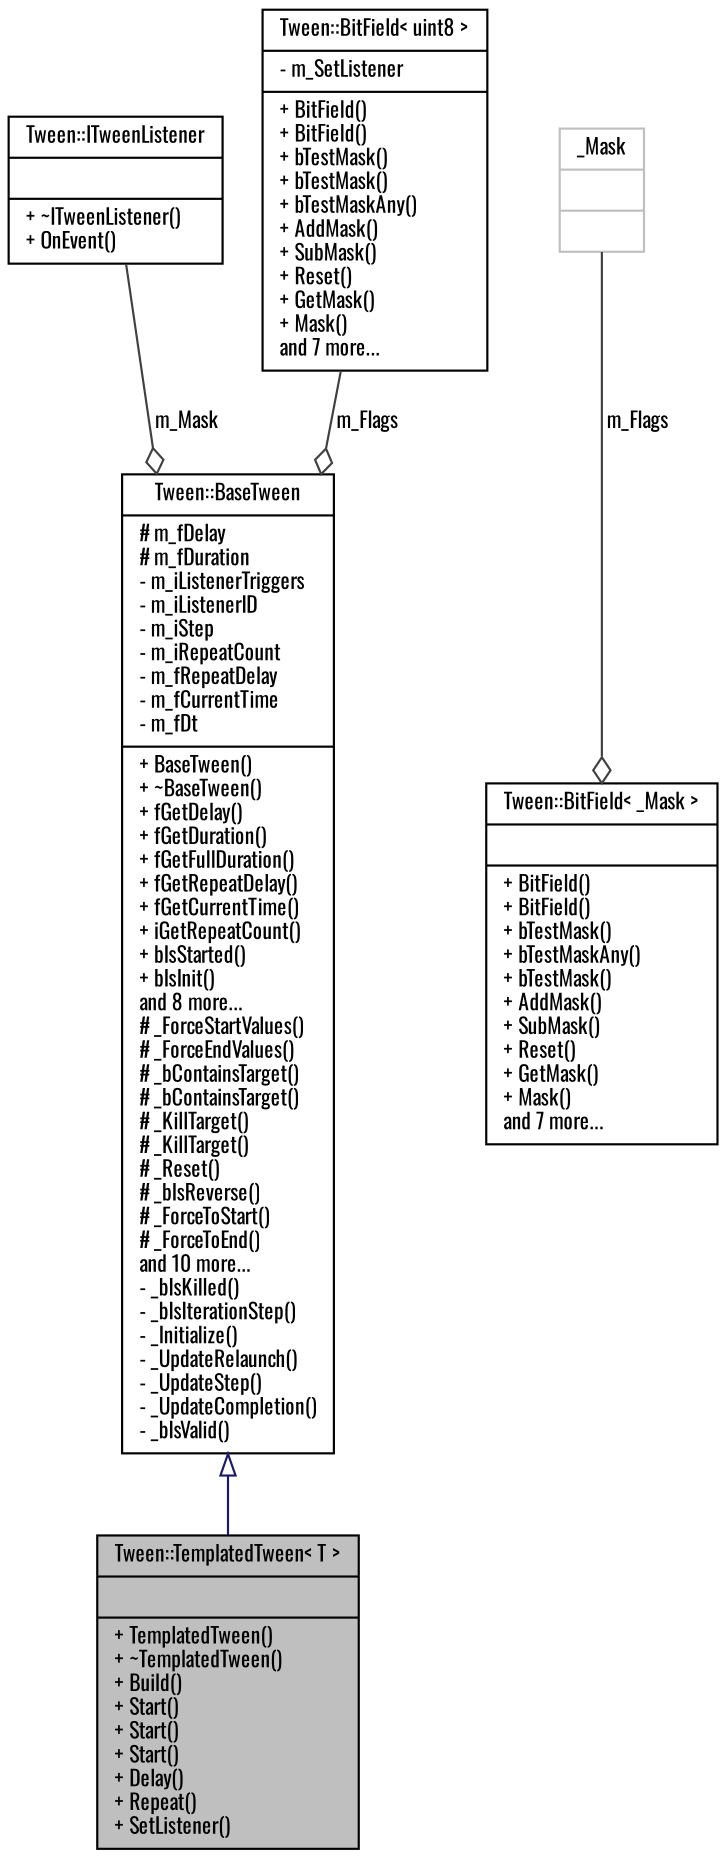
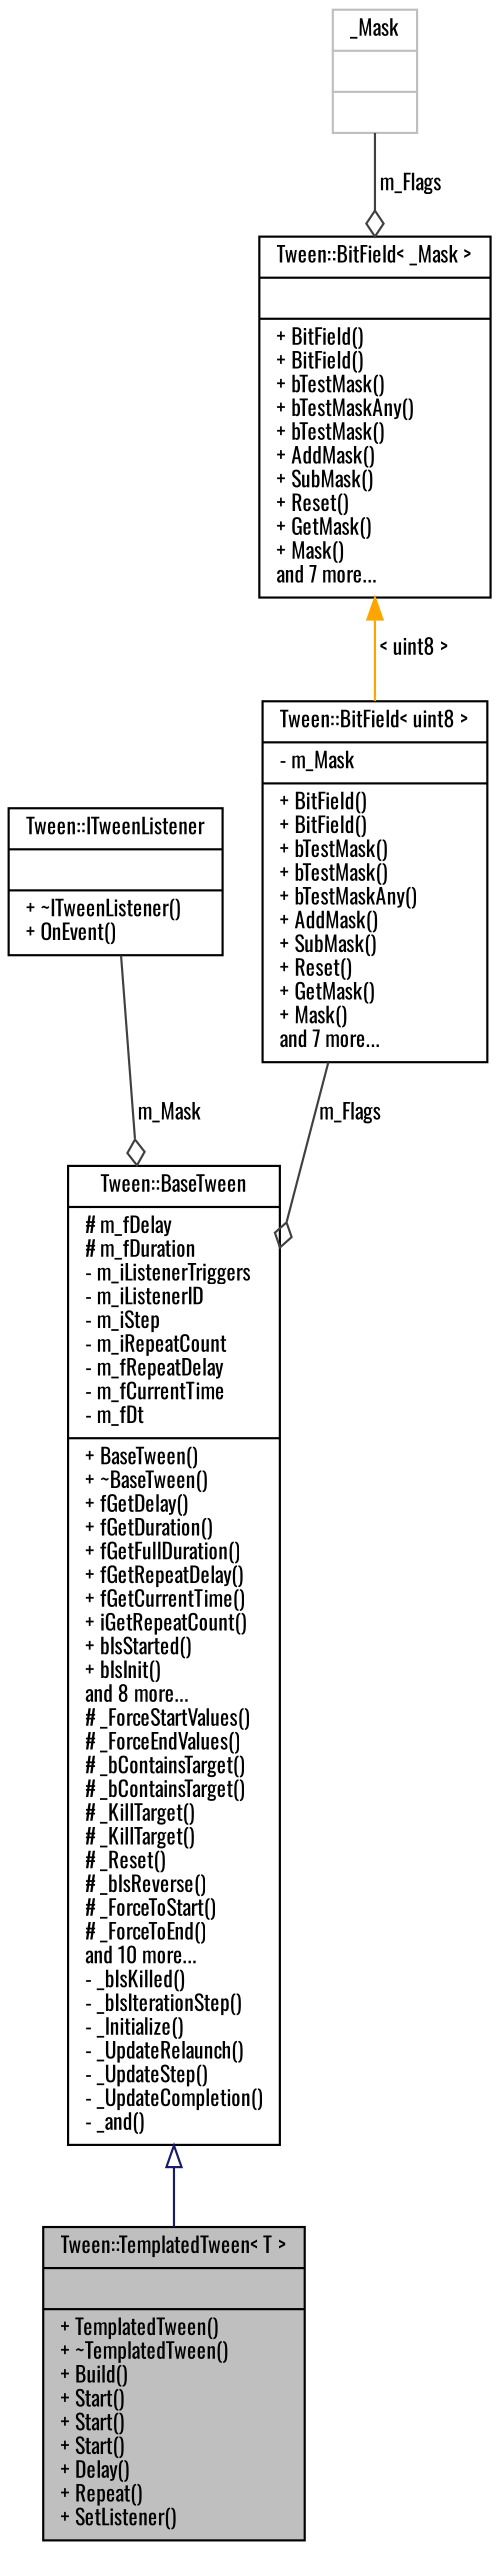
(343, 70) -> (318, 762)
none -> (375, 661)
(185, 1432) -> (116, 2123)
